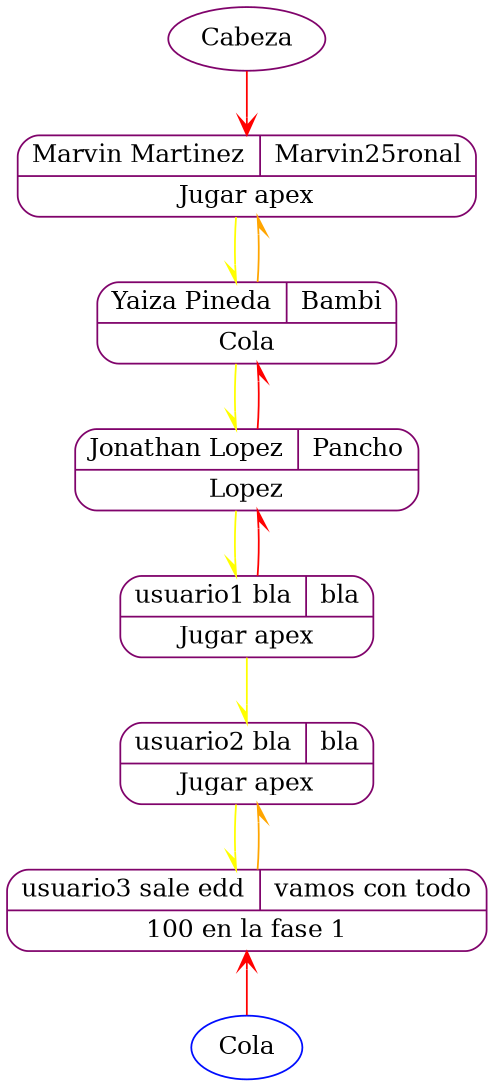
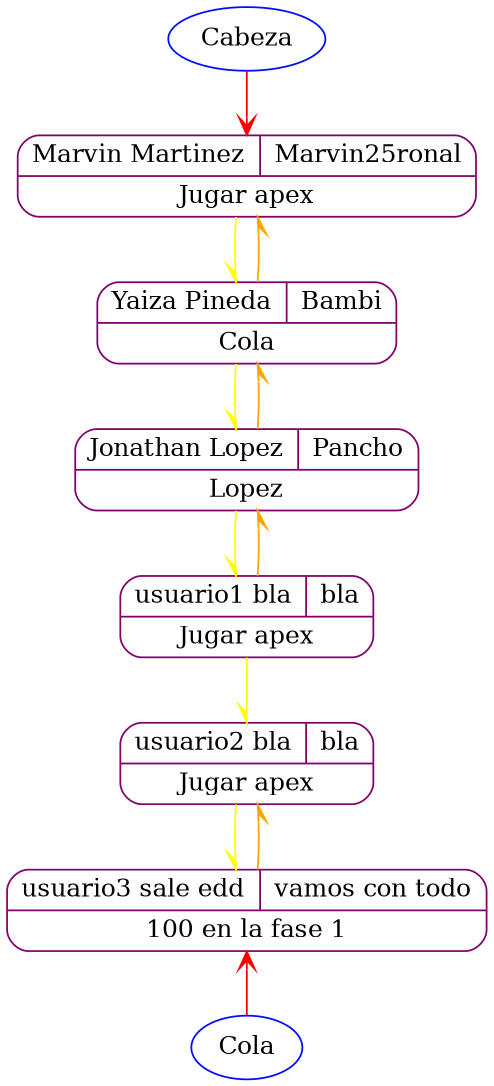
(247, 39) -> (247, 39)
(259, 405) -> (259, 405)
(259, 552) -> (259, 552)
